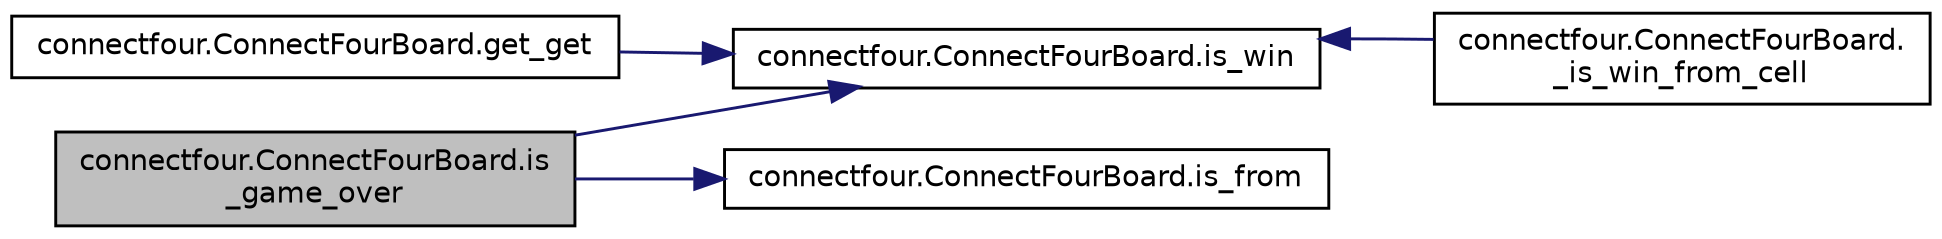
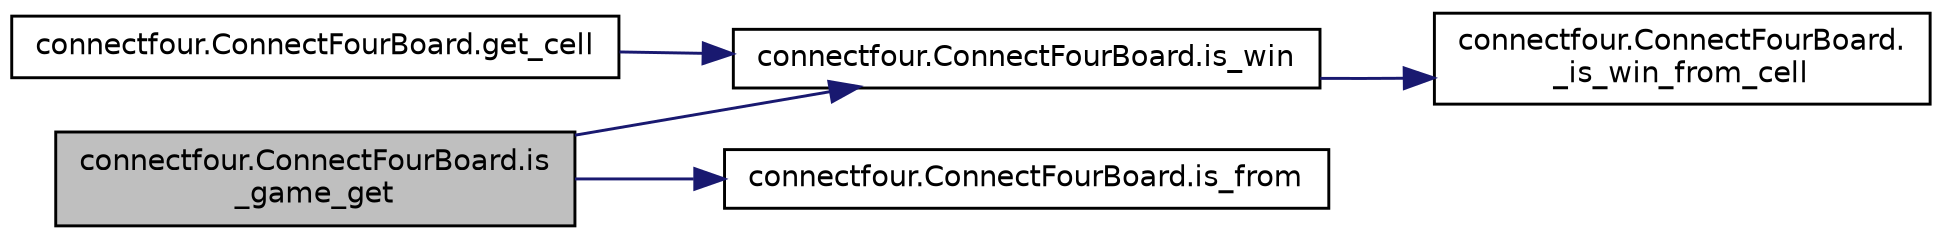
(1392, 39) -> (1362, 78)
(315, 47) -> (315, 47)
(315, 179) -> (315, 179)
